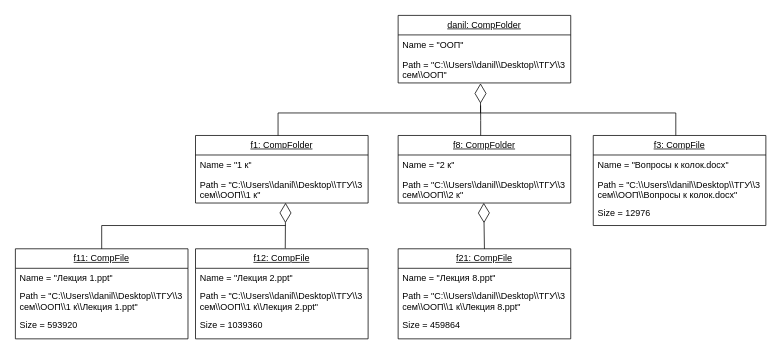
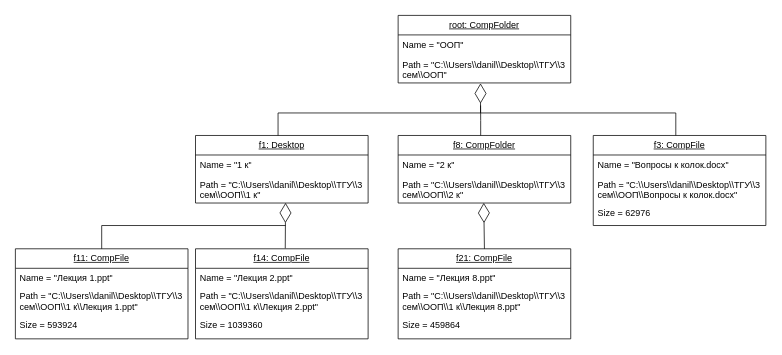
(484, 25) -> (484, 25)
(282, 145) -> (282, 145)
(625, 214) -> (625, 214)
(282, 258) -> (282, 258)
(50, 325) -> (50, 325)
